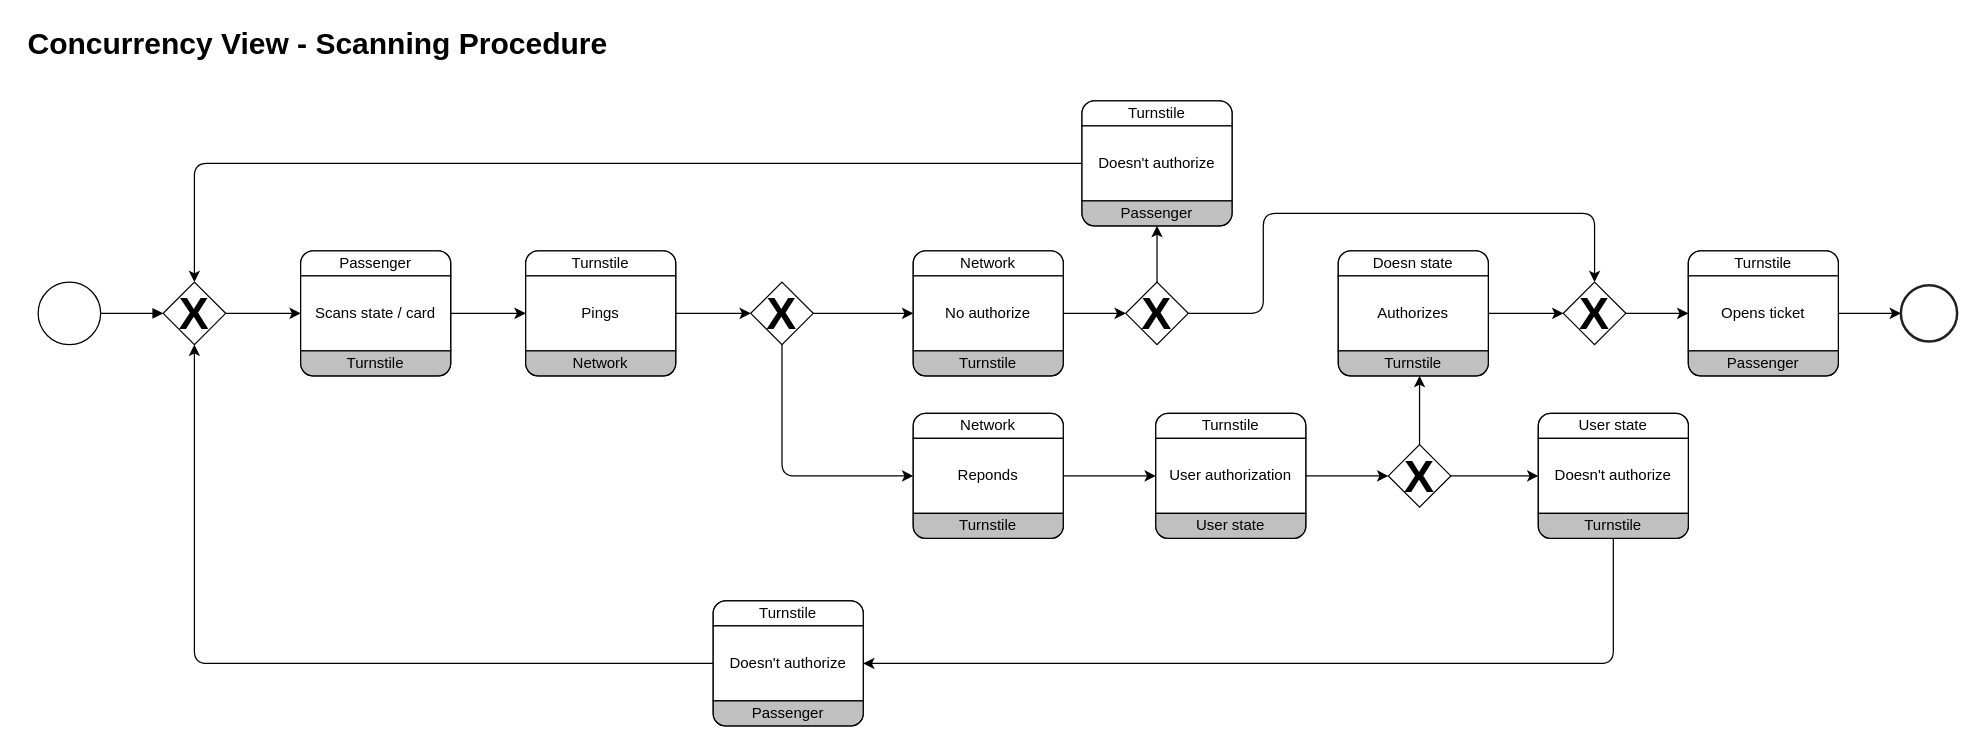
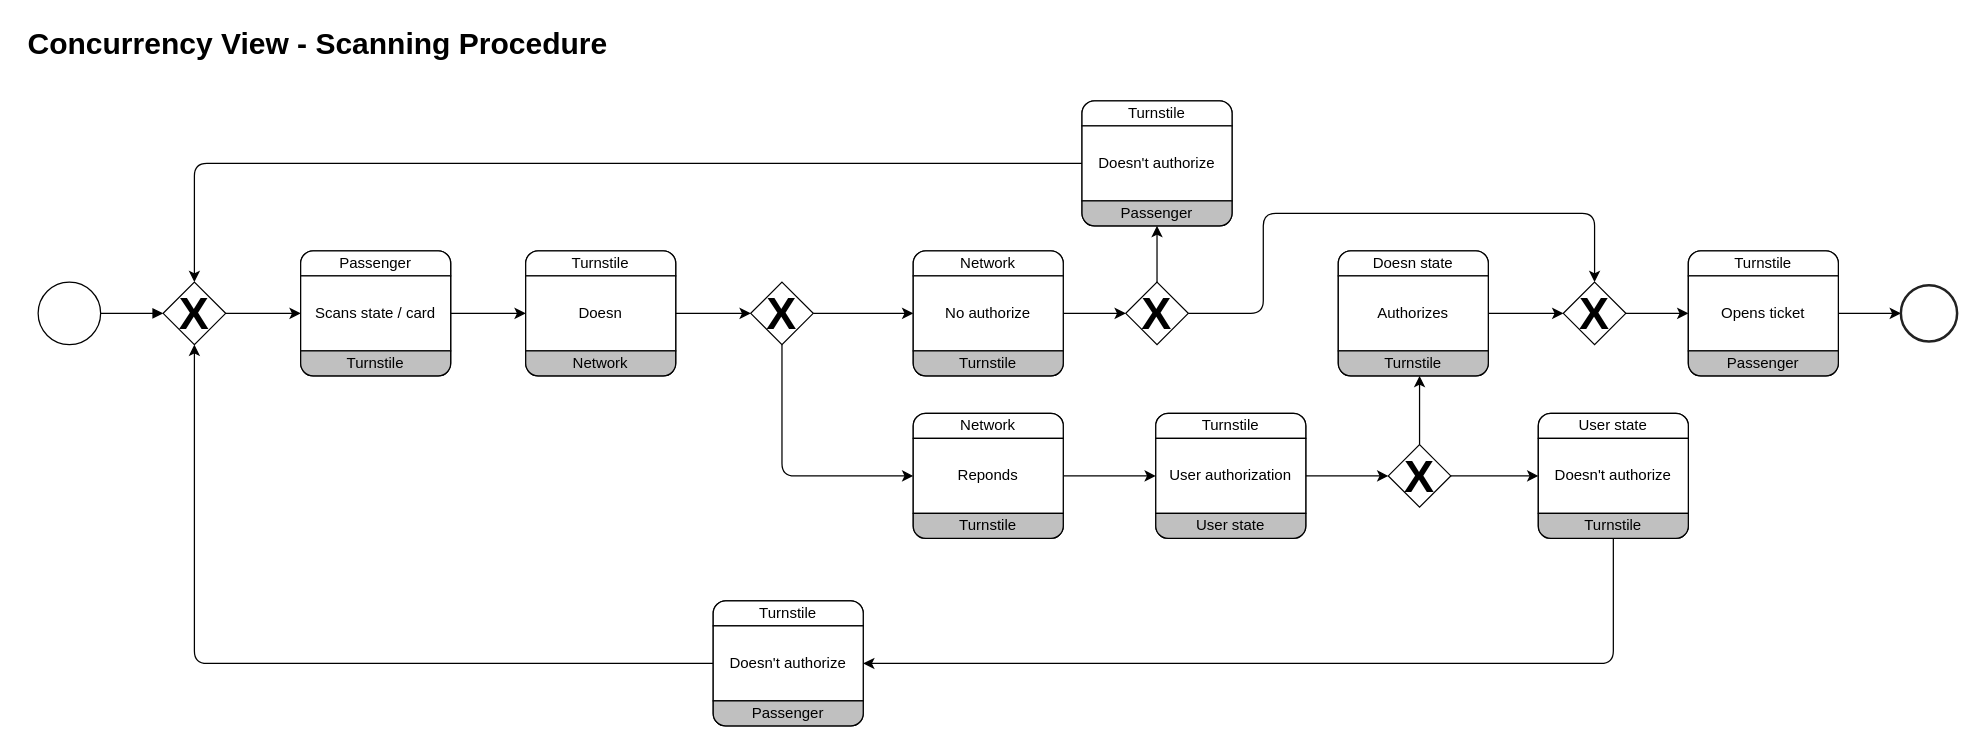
(601, 313) -> (601, 313)
